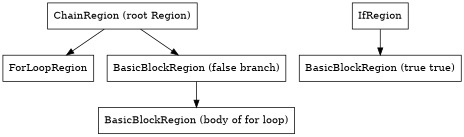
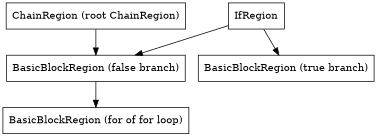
(122, 16) -> (96, 16)
none -> (185, 39)
(48, 68) -> none
(380, 68) -> (286, 68)
(196, 121) -> (96, 121)
